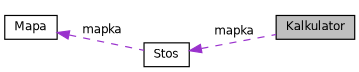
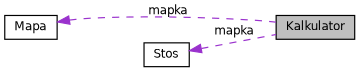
(107, 43) -> (173, 17)
